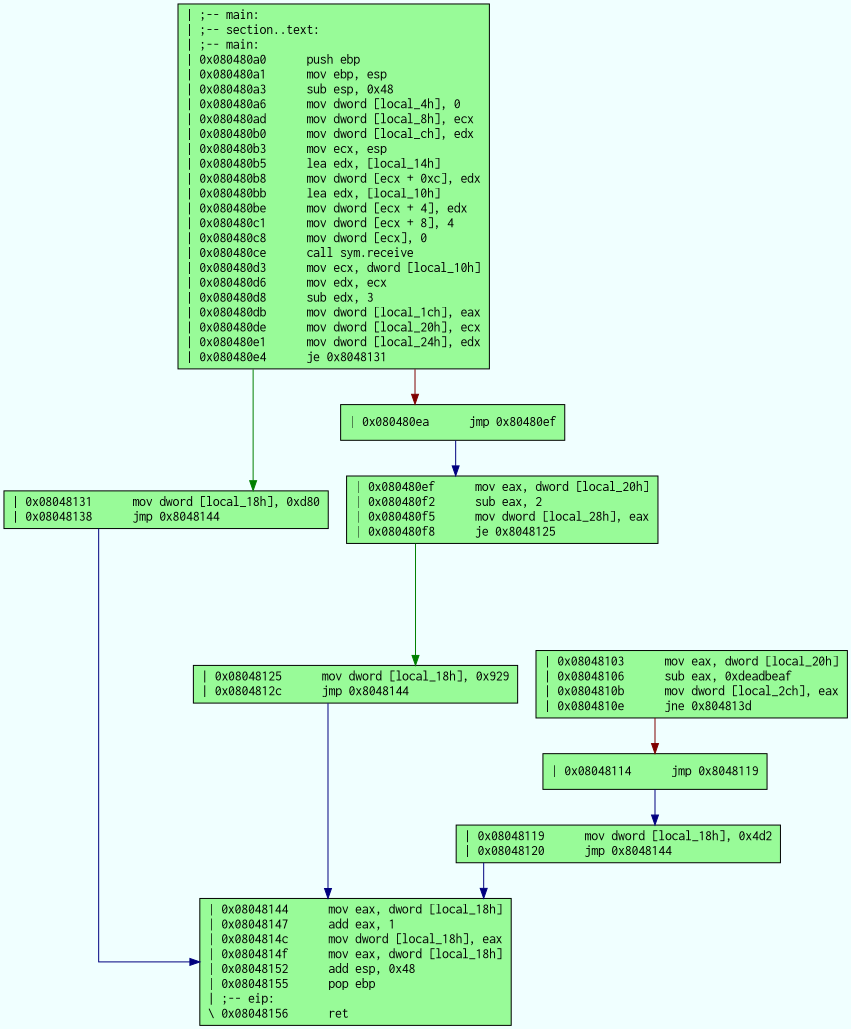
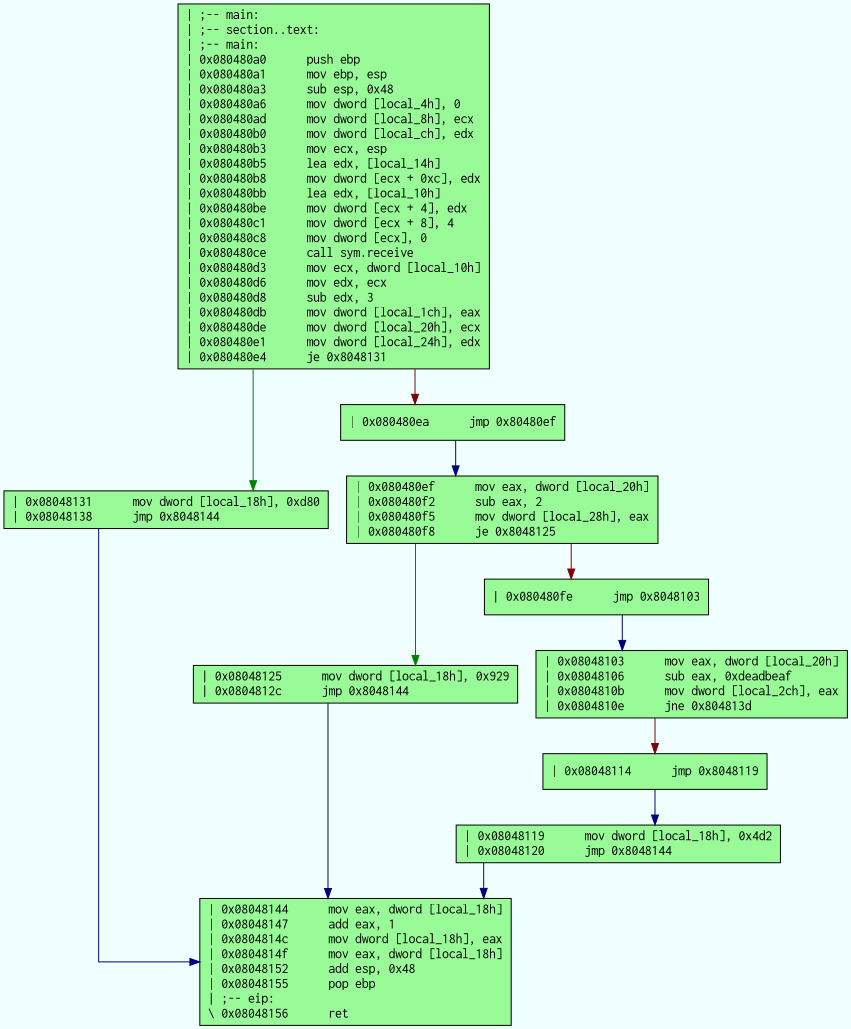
none -> (596, 597)
